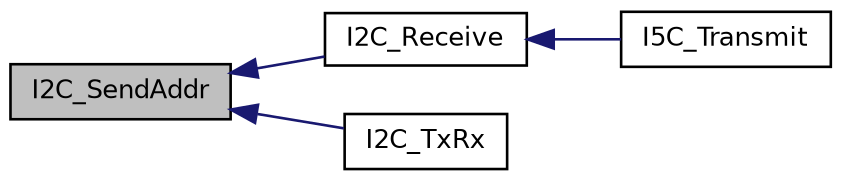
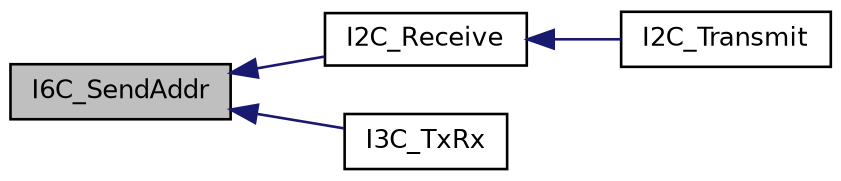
(726, 39) -> (726, 39)
(121, 92) -> (121, 92)
(426, 142) -> (426, 142)
